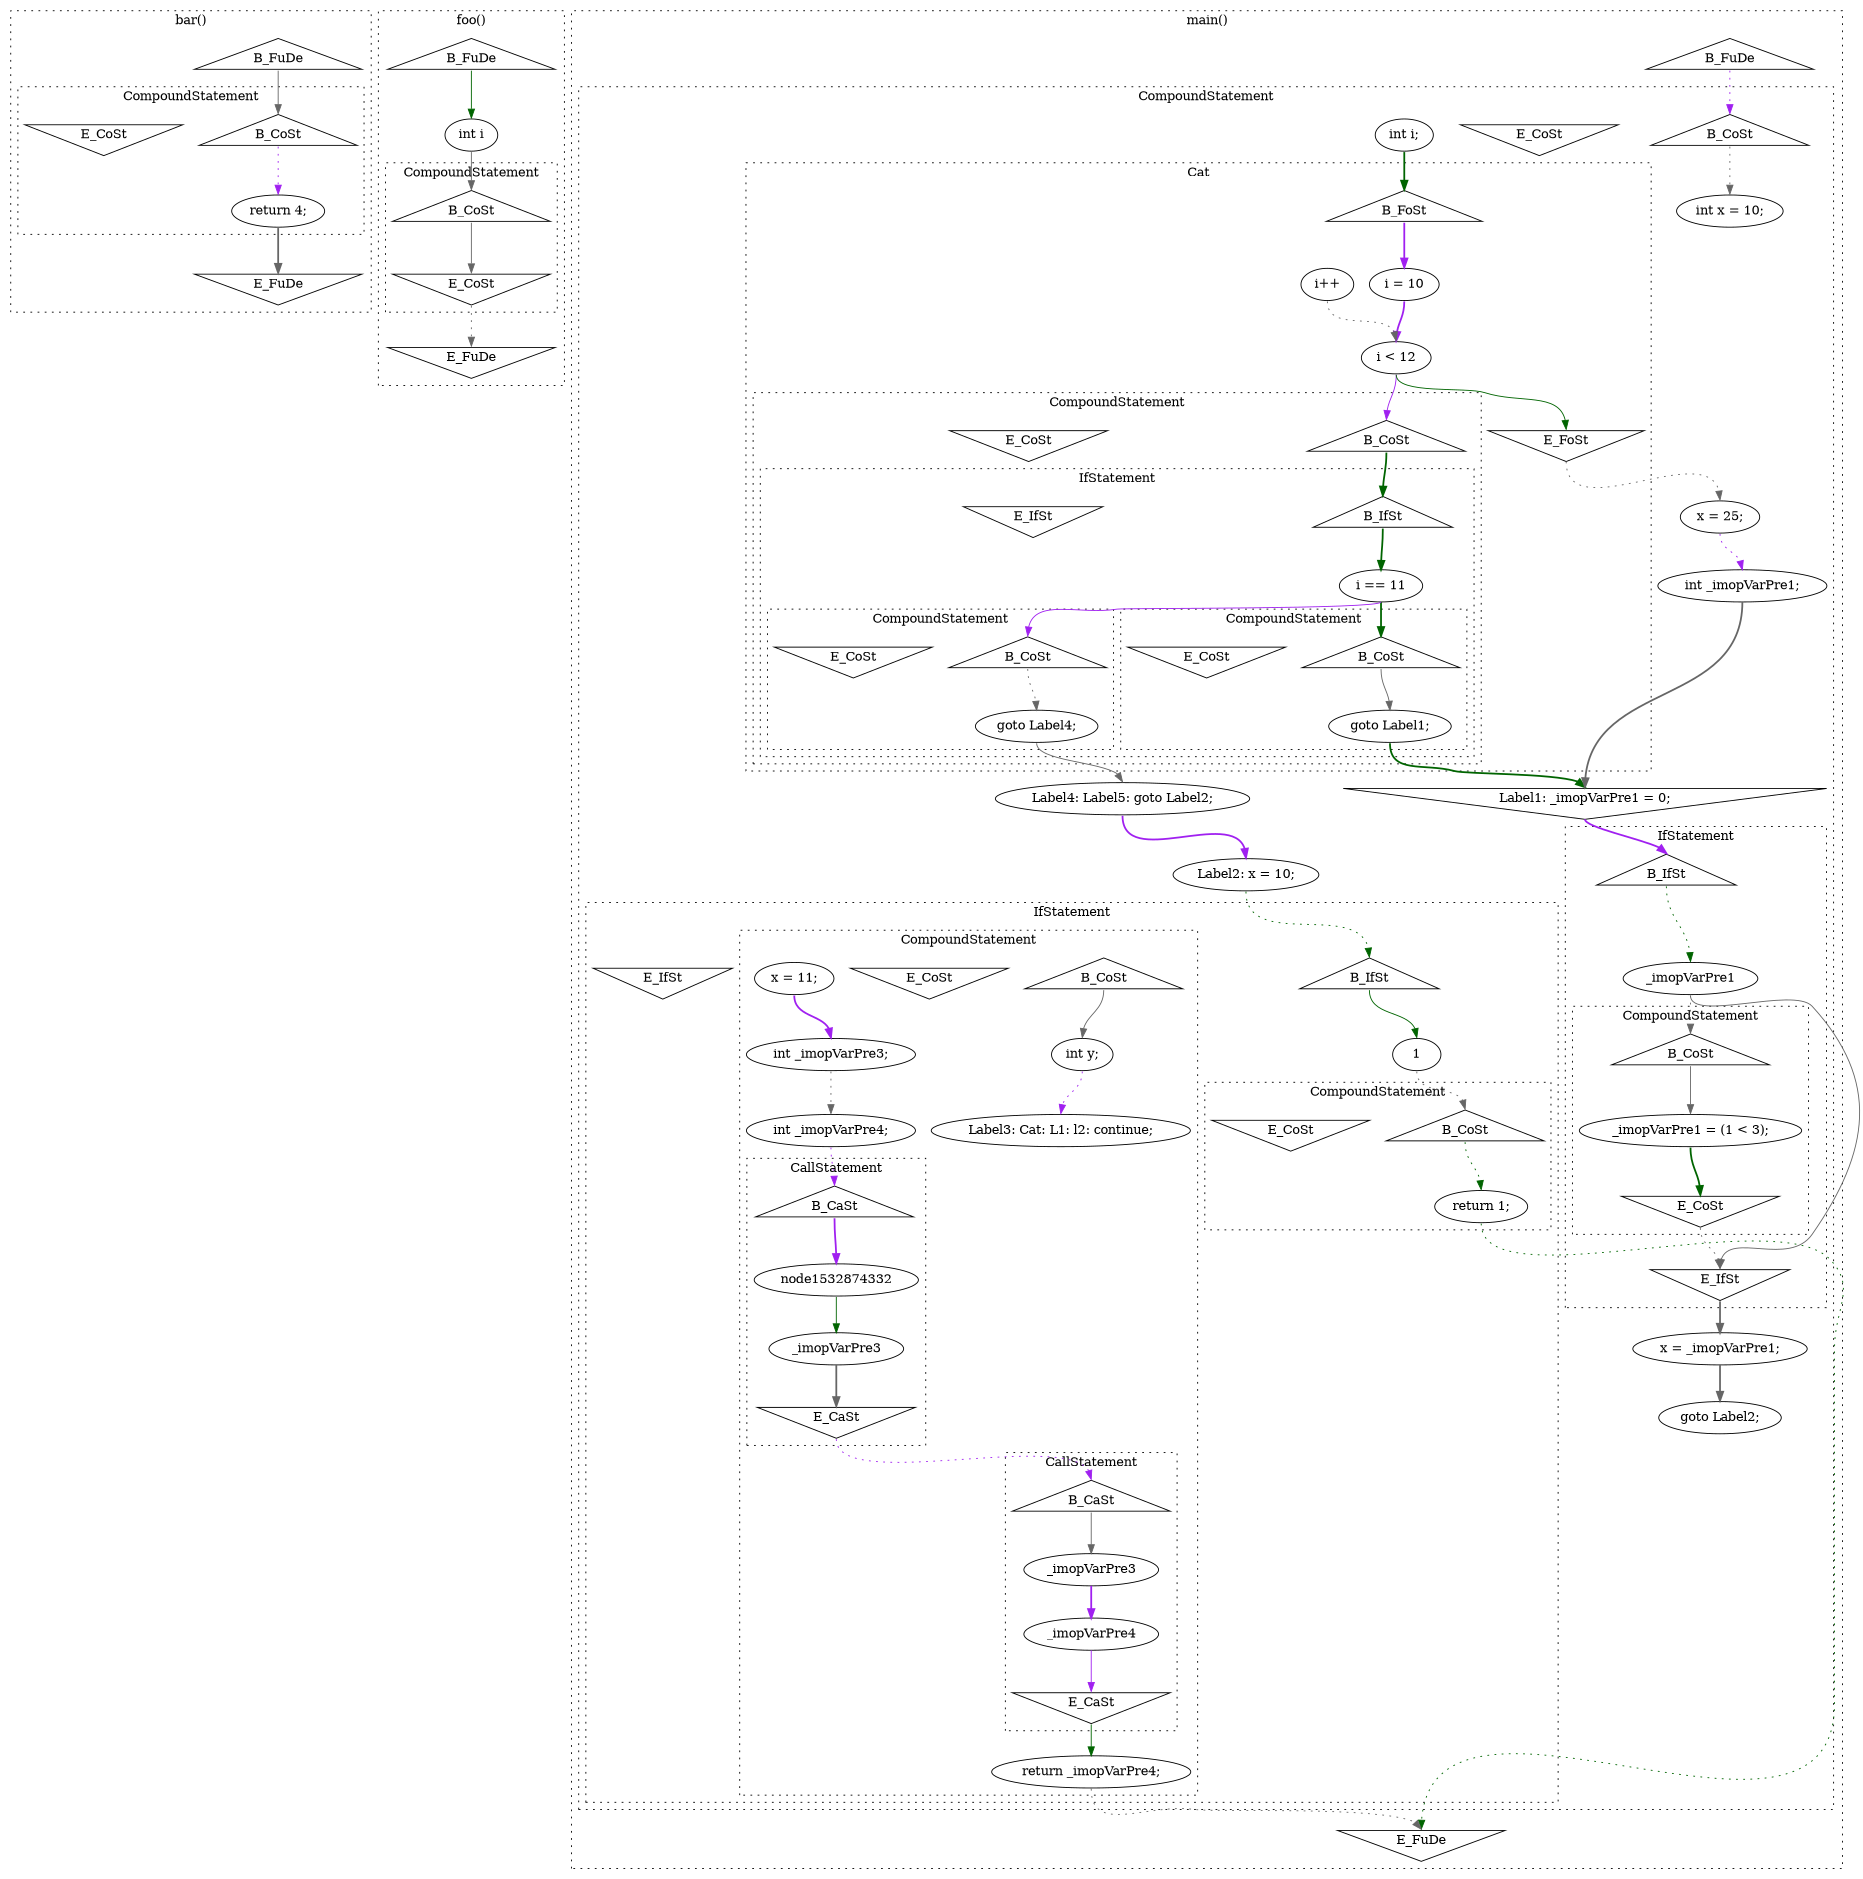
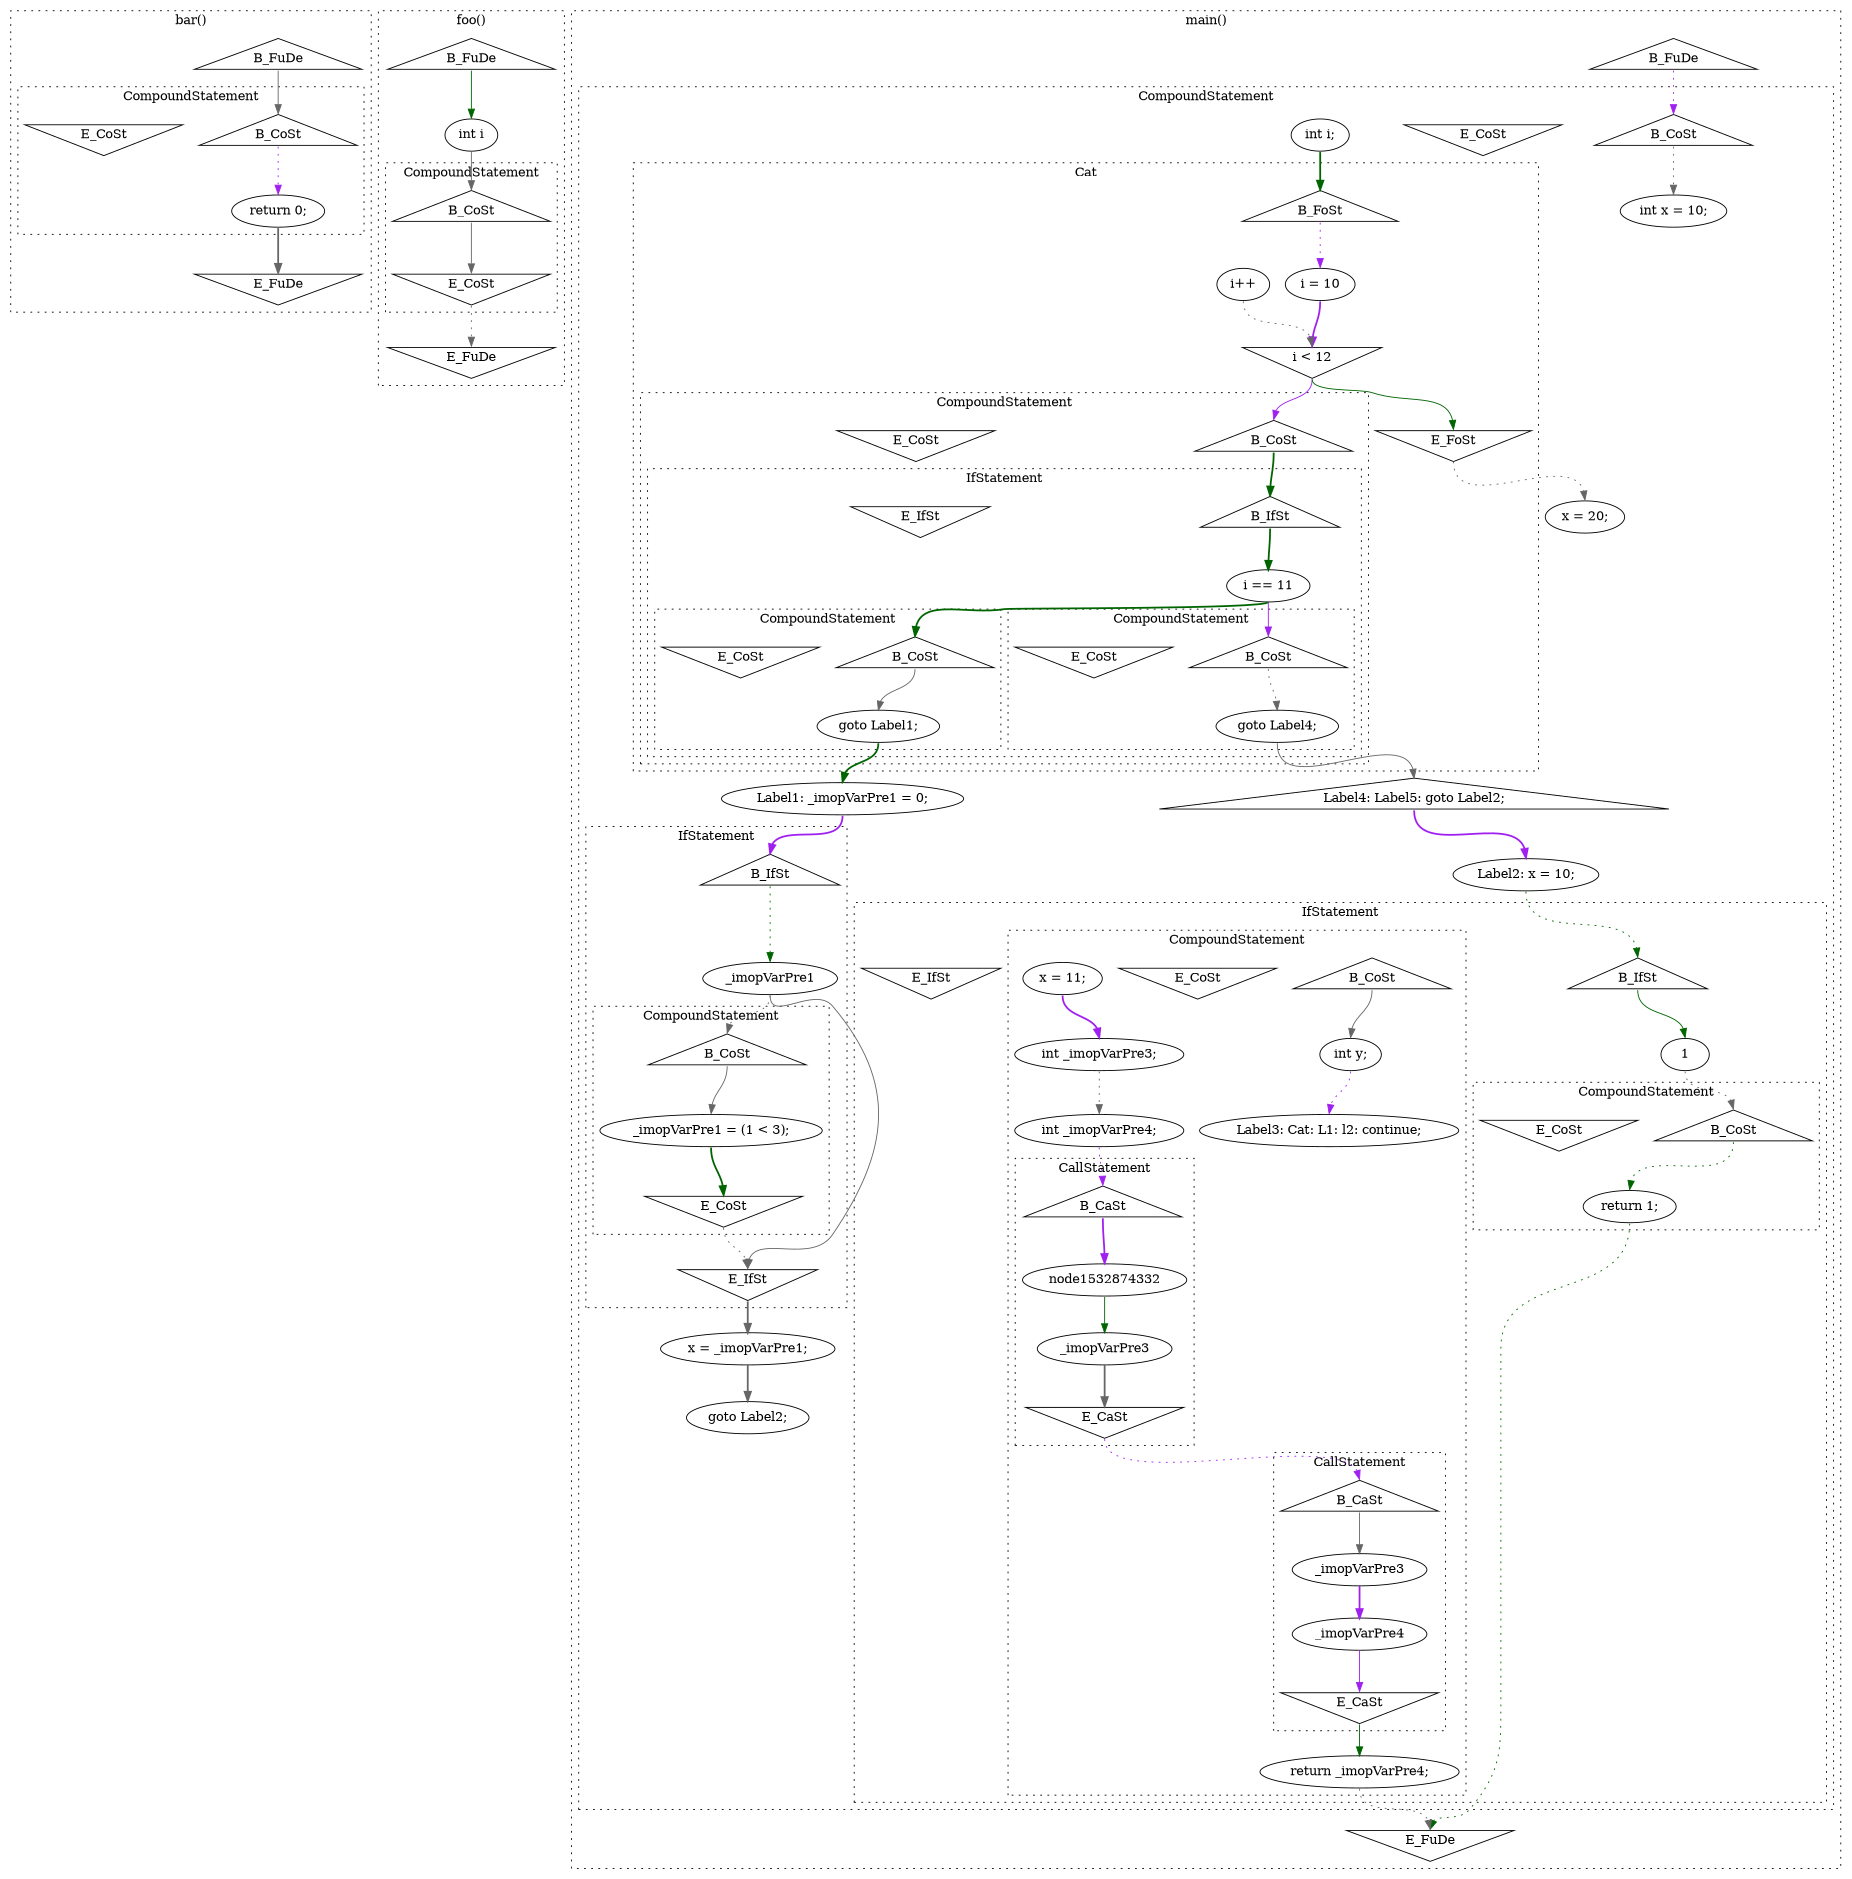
(278, 211) -> (278, 211)
(1404, 241) -> (1320, 241)
(1396, 358) -> (1312, 358)
(1720, 517) -> (1585, 517)
(1742, 586) -> none
(1123, 799) -> (1414, 799)
(1585, 799) -> (843, 799)
